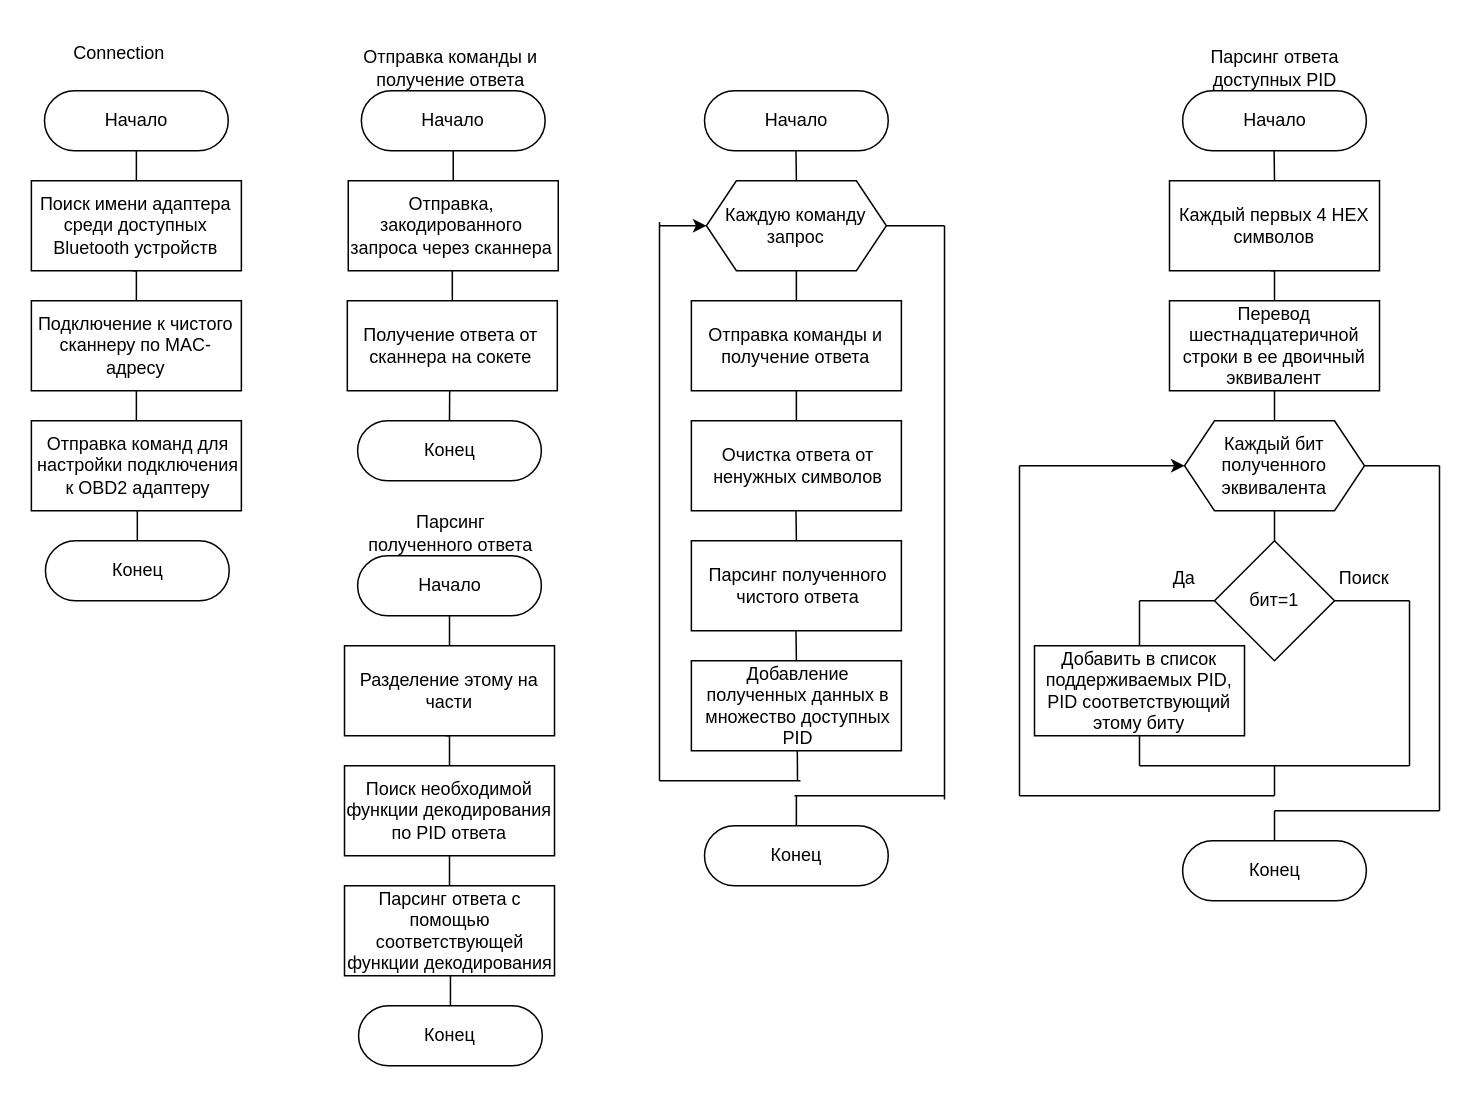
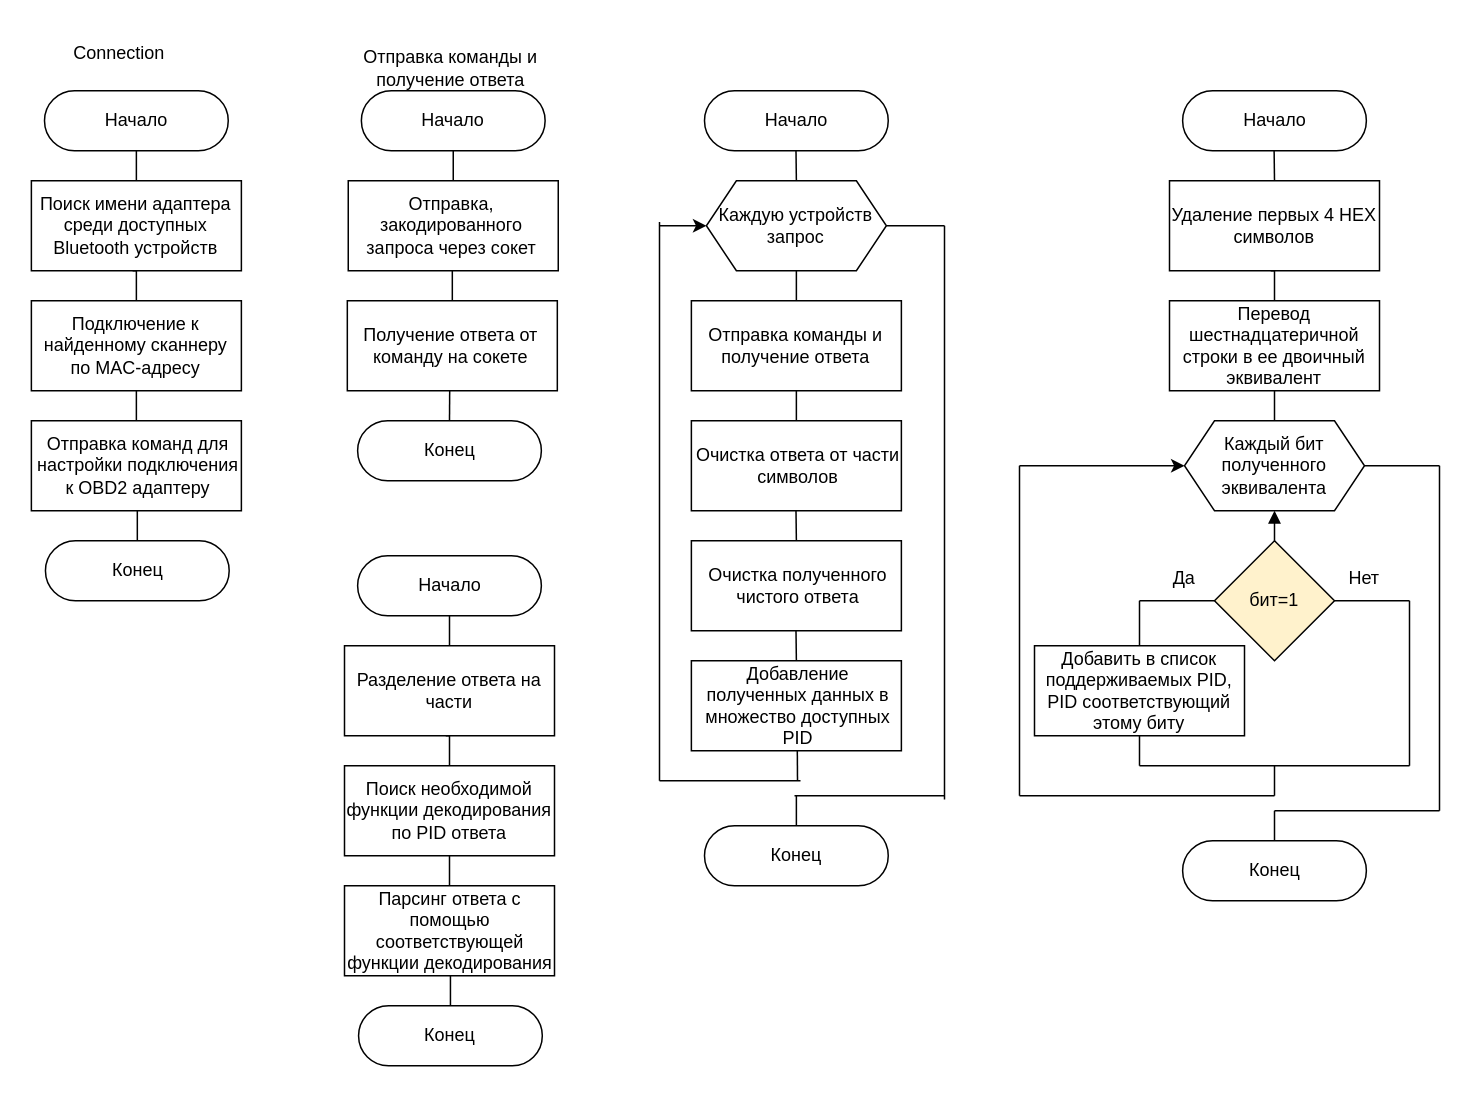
(1274, 68) -> none
(452, 226) -> (452, 226)
(796, 226) -> (796, 226)
(1274, 226) -> (1274, 226)
(136, 346) -> (136, 346)
(451, 346) -> (451, 346)
(798, 466) -> (798, 466)
(1274, 518) -> (1274, 524)
(451, 533) -> none
(1364, 578) -> (1364, 578)
(798, 586) -> (798, 586)
(1274, 601) -> (1274, 601)
(449, 691) -> (449, 691)
